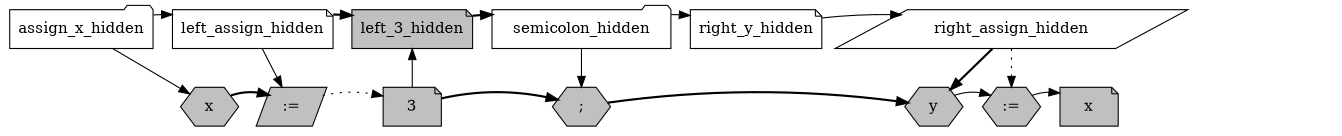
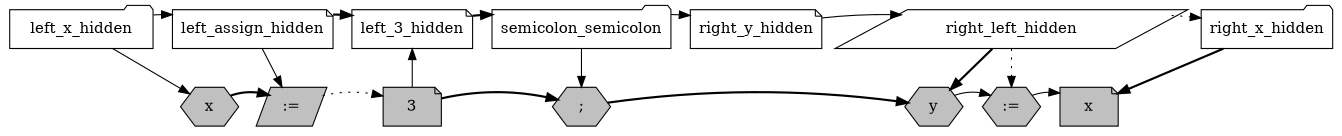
(81, 29) -> (81, 29)
(412, 29) -> (412, 29)
(581, 29) -> (581, 29)
(1011, 29) -> (1011, 29)
none -> (1267, 29)
